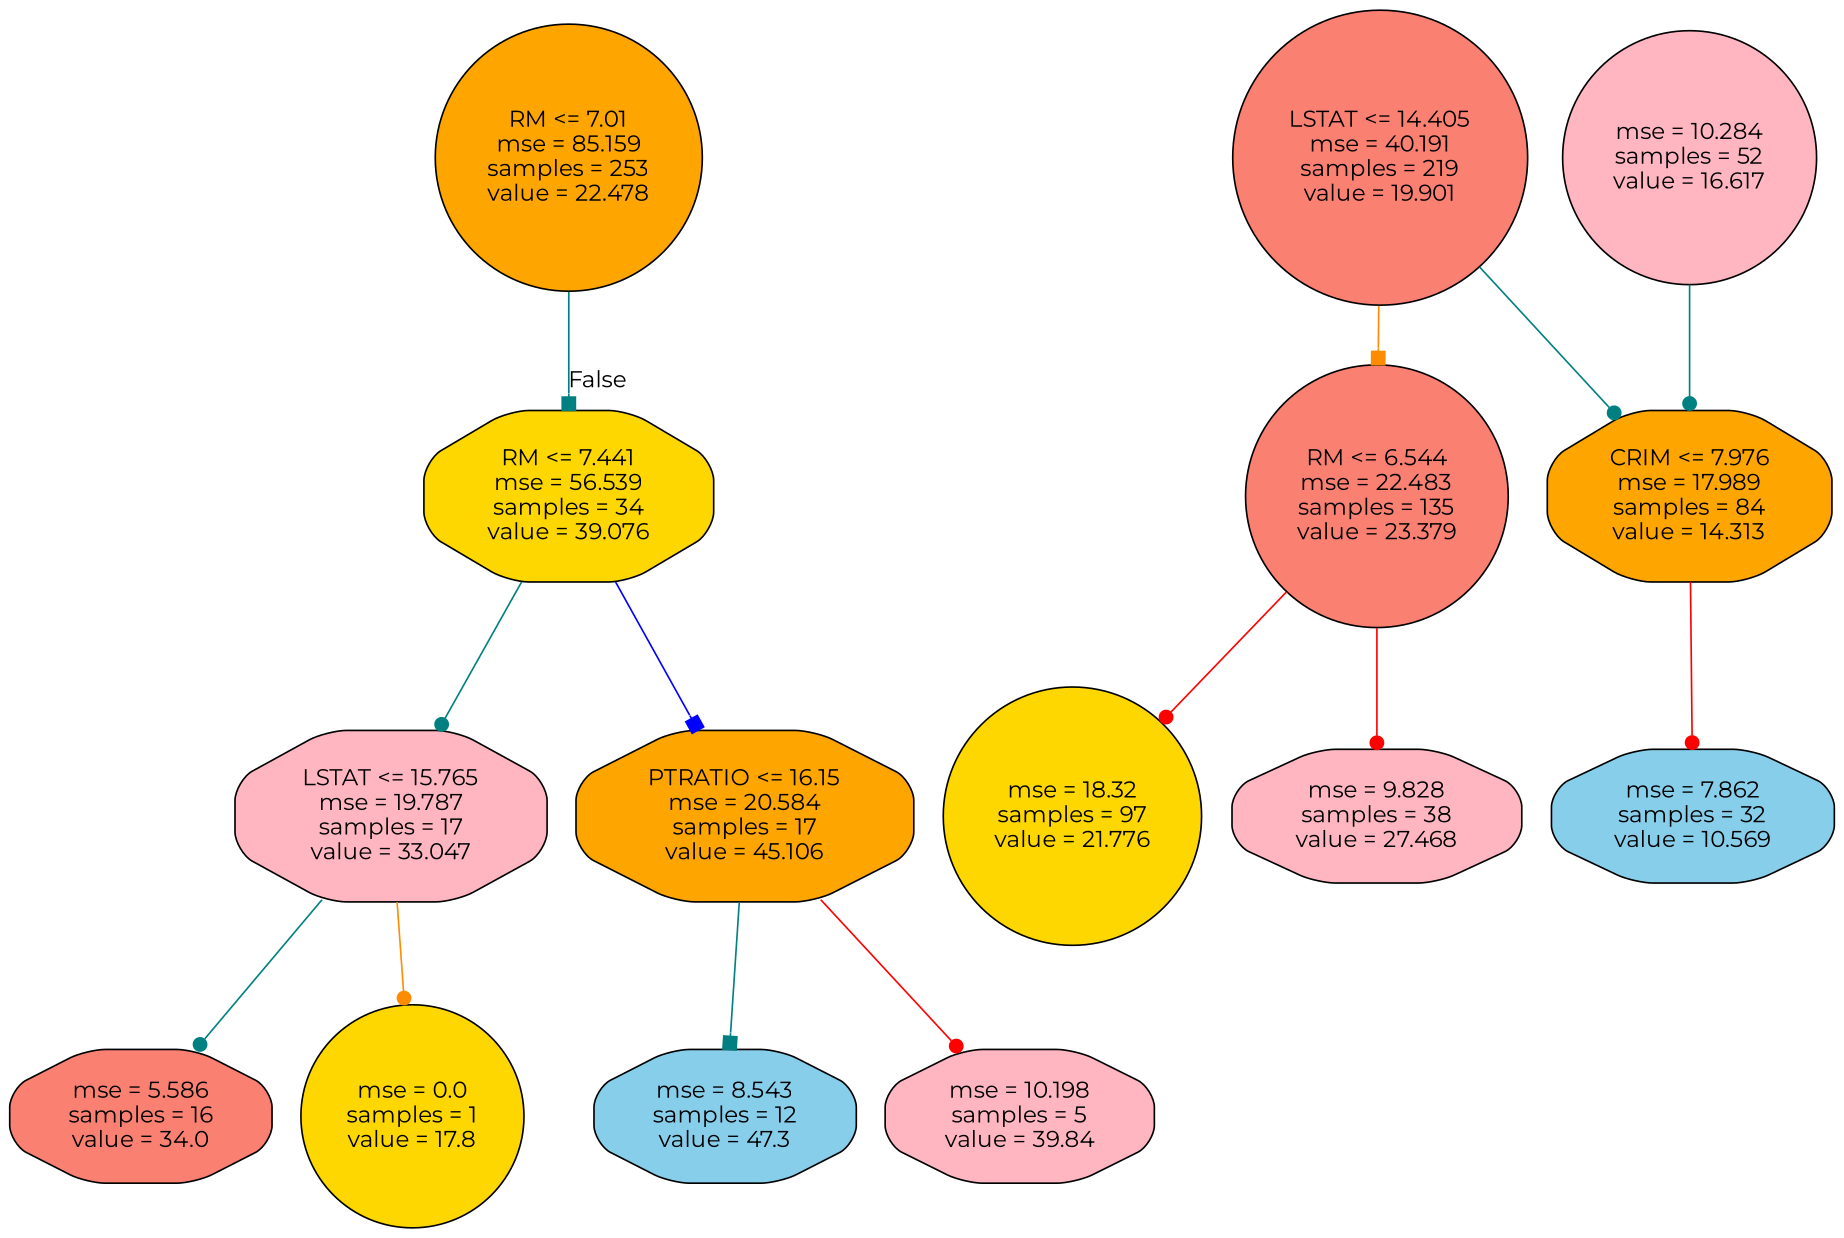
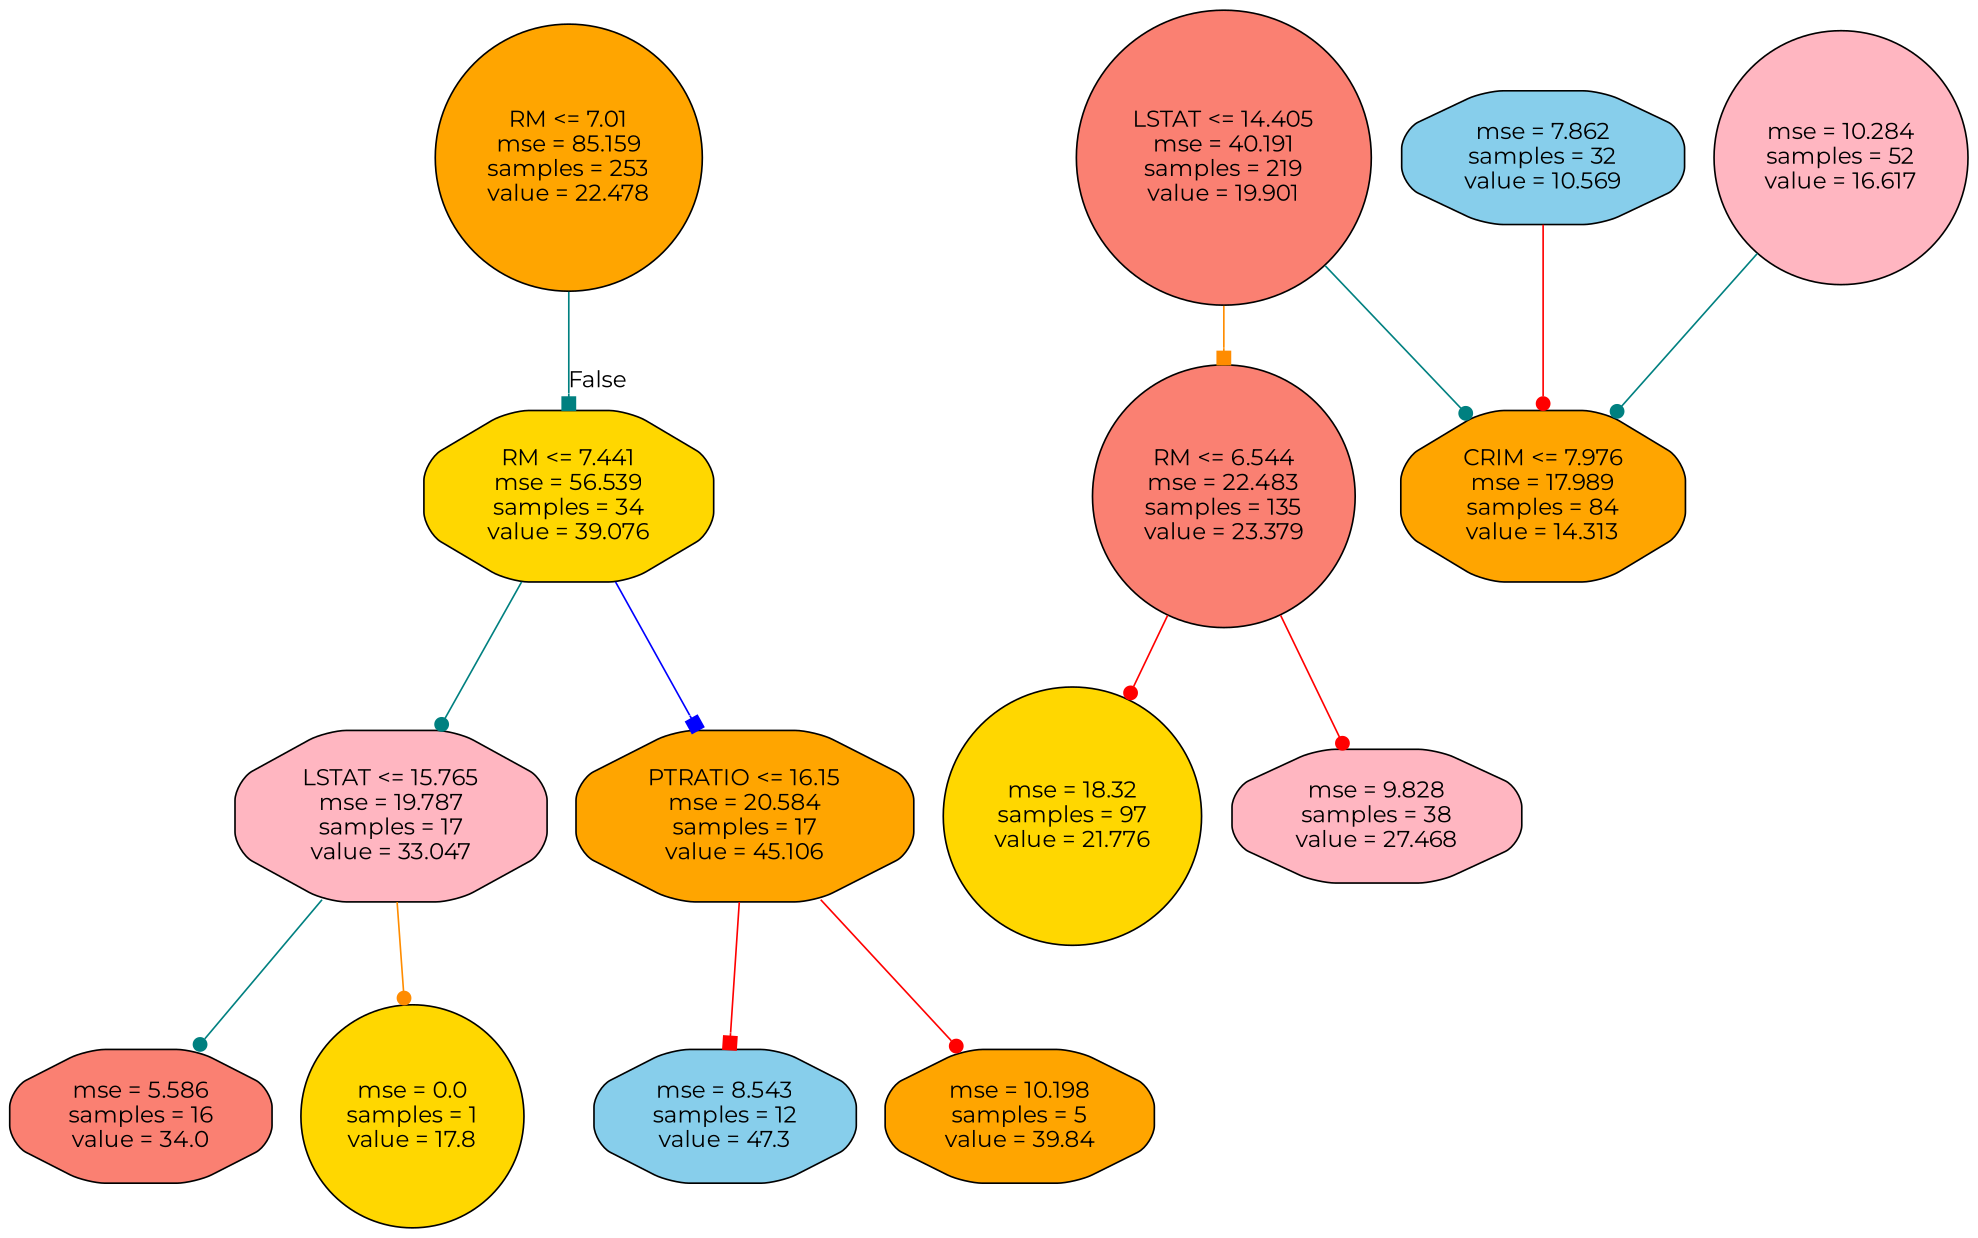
(1691, 659) -> (1543, 311)
(735, 967) -> (735, 967)
(1020, 1116) -> (1020, 1116)
